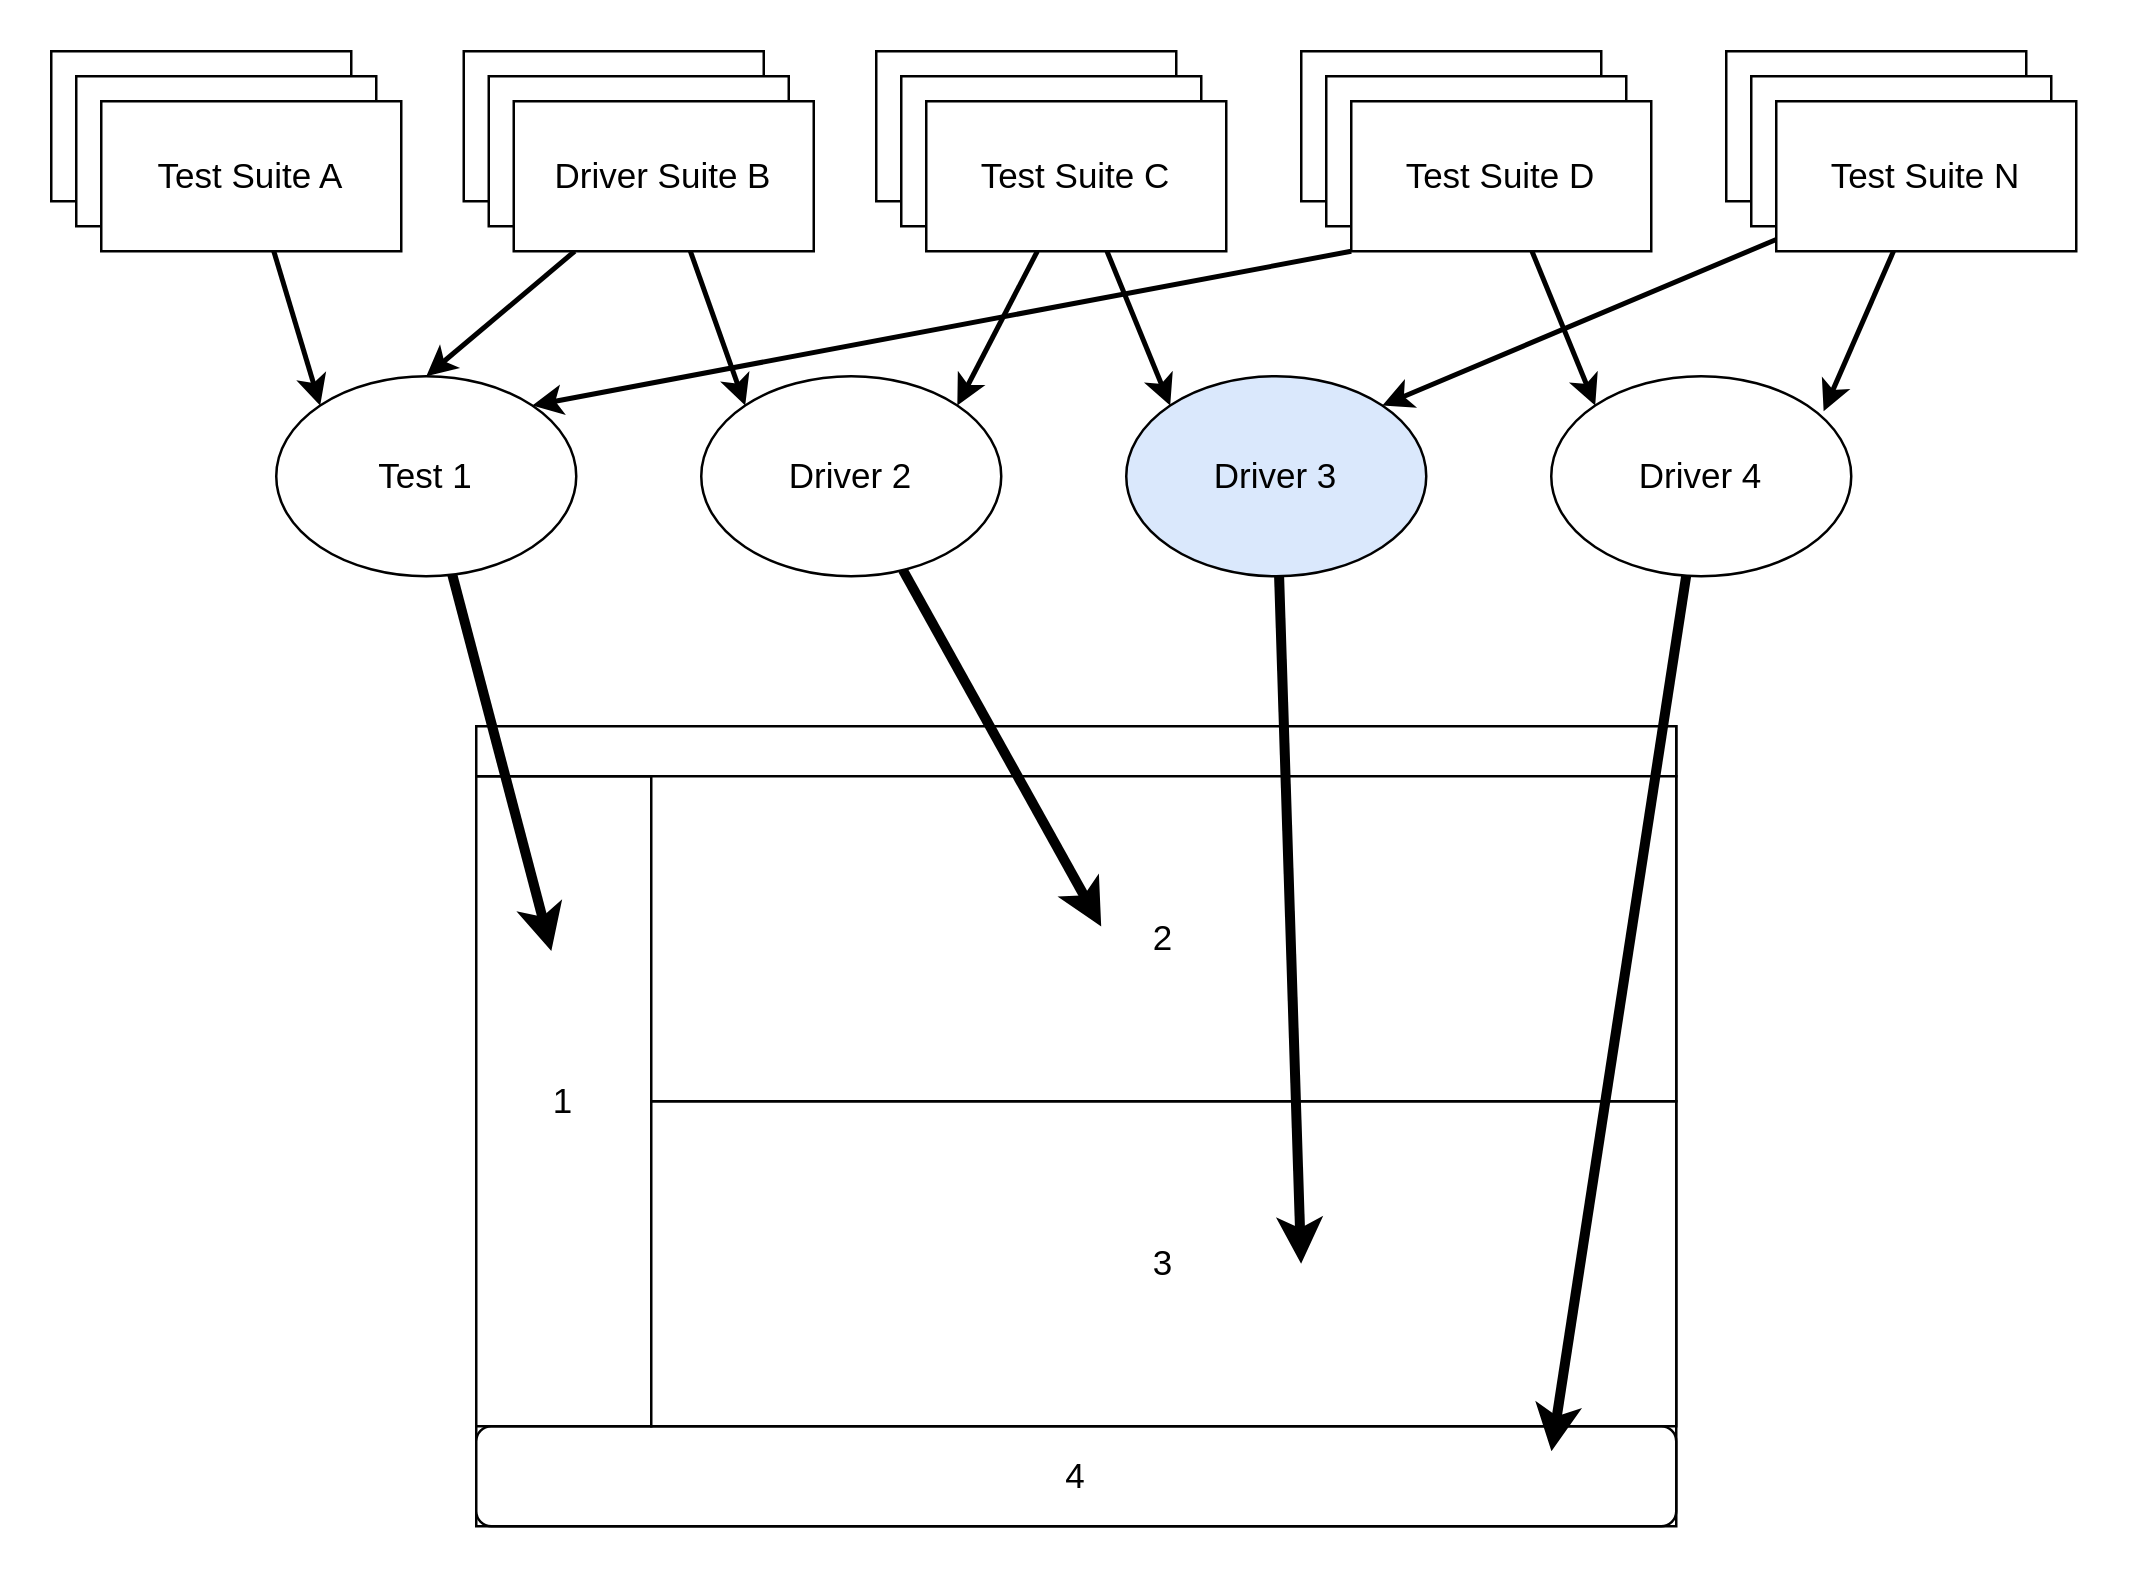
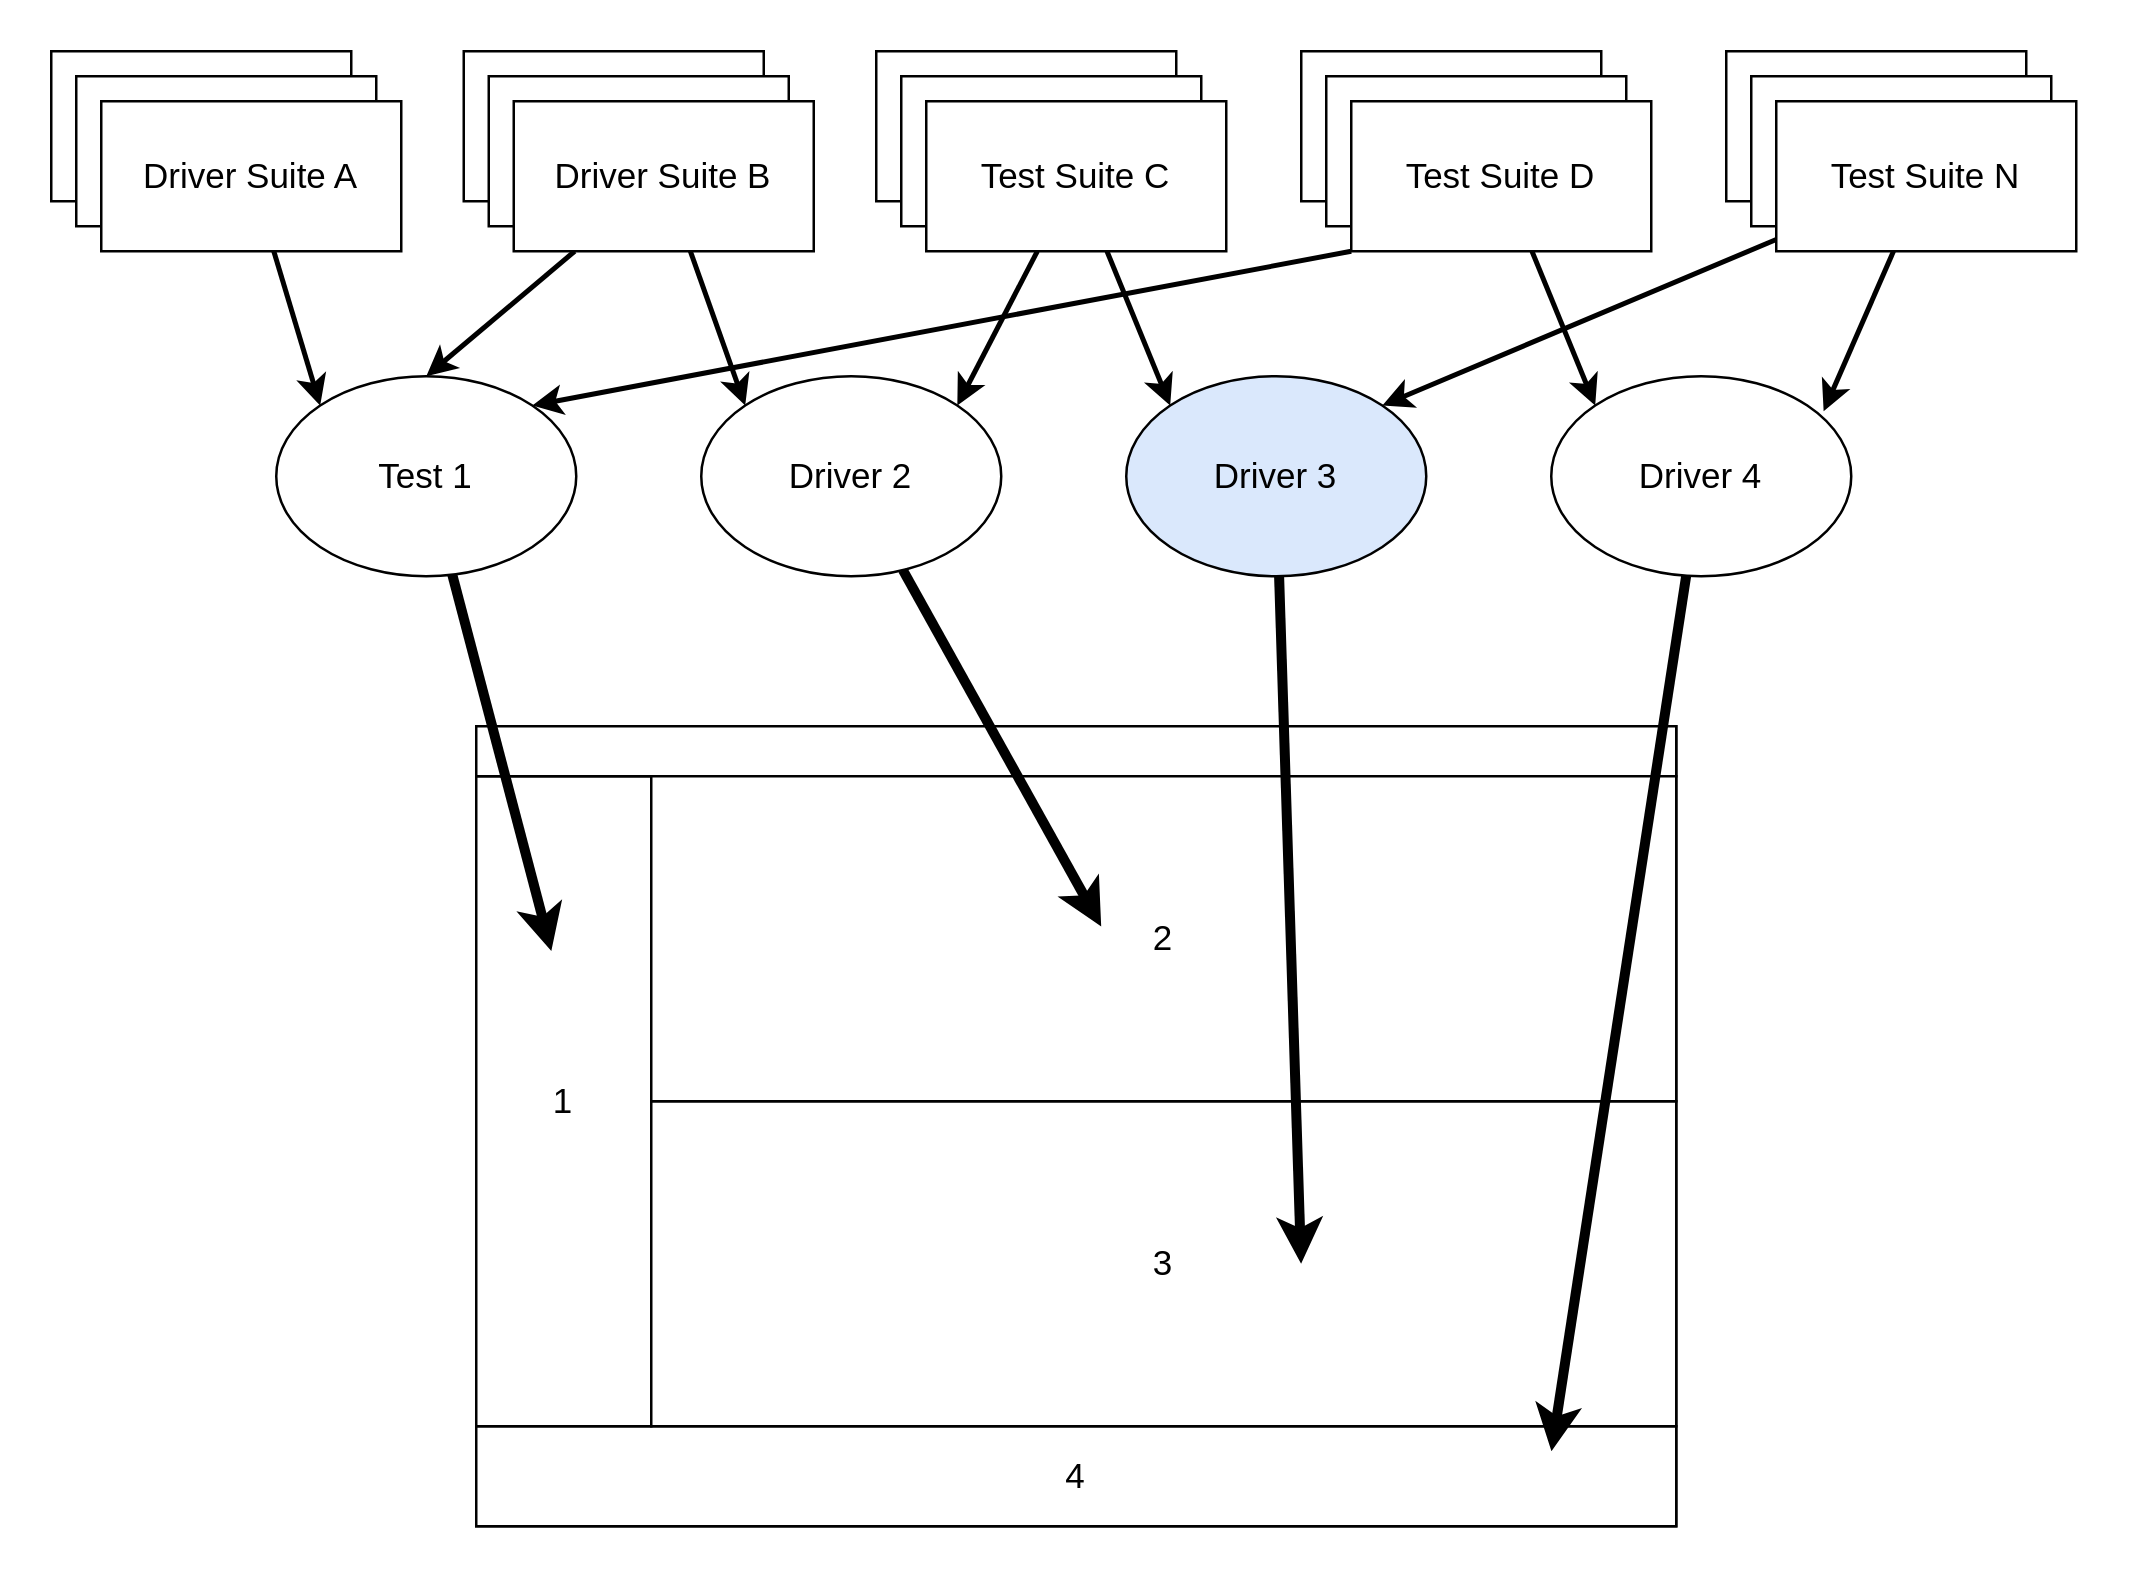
(251, 176) -> (251, 176)
(1076, 1476) -> (1076, 1476)
